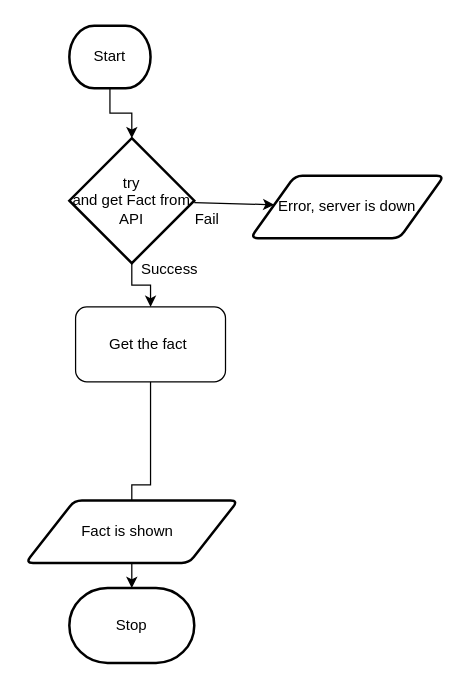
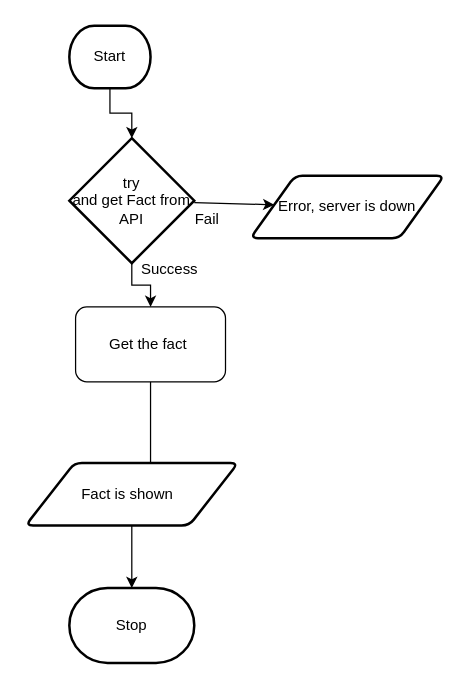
(132, 532) -> (132, 494)
